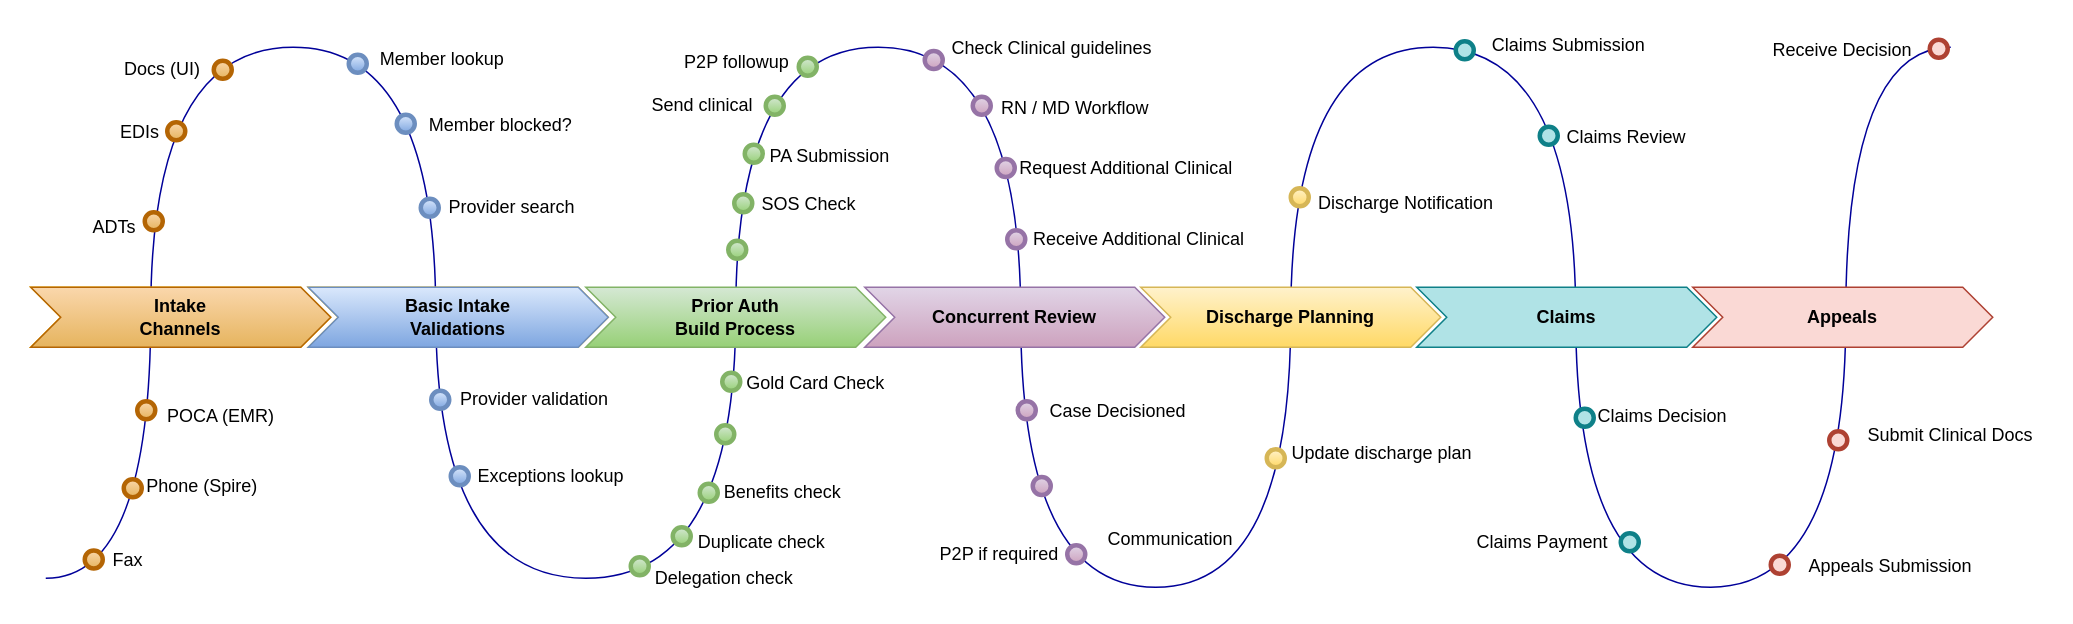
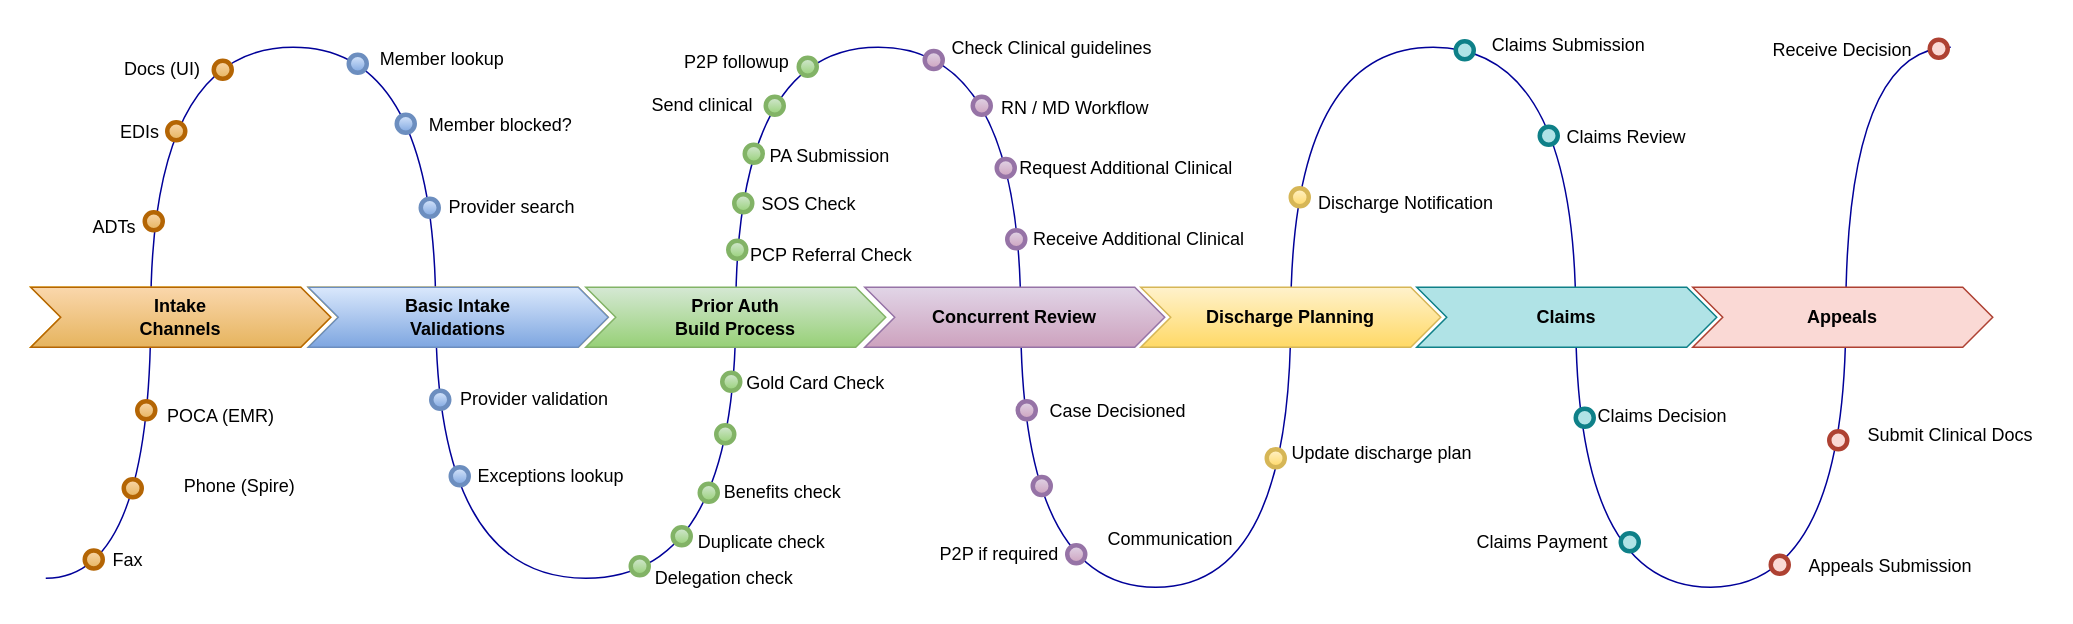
none -> (832, 255)
(203, 486) -> (240, 486)
